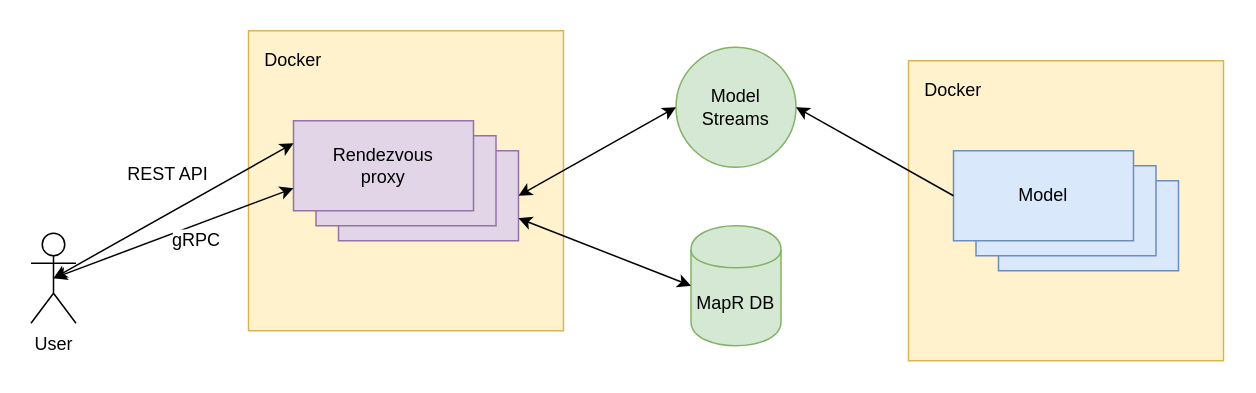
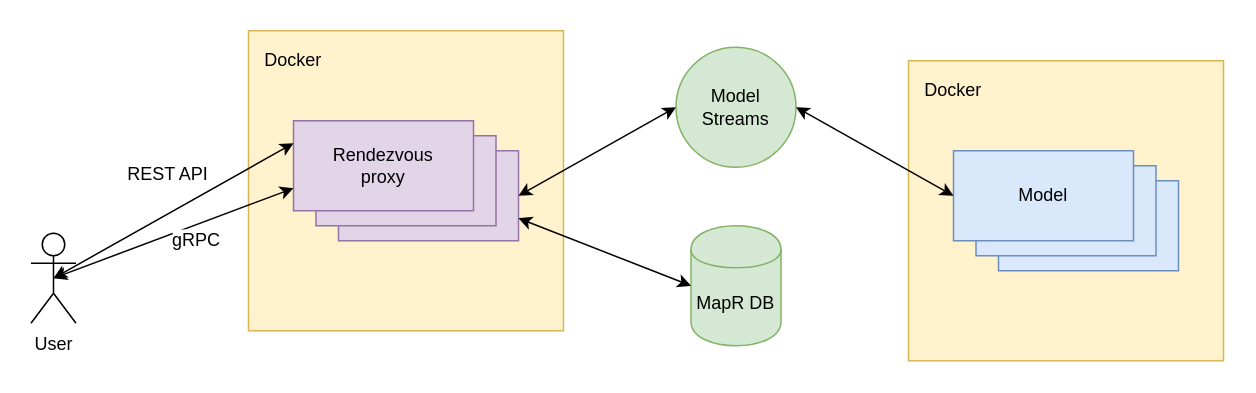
(946, 192) -> (942, 190)
